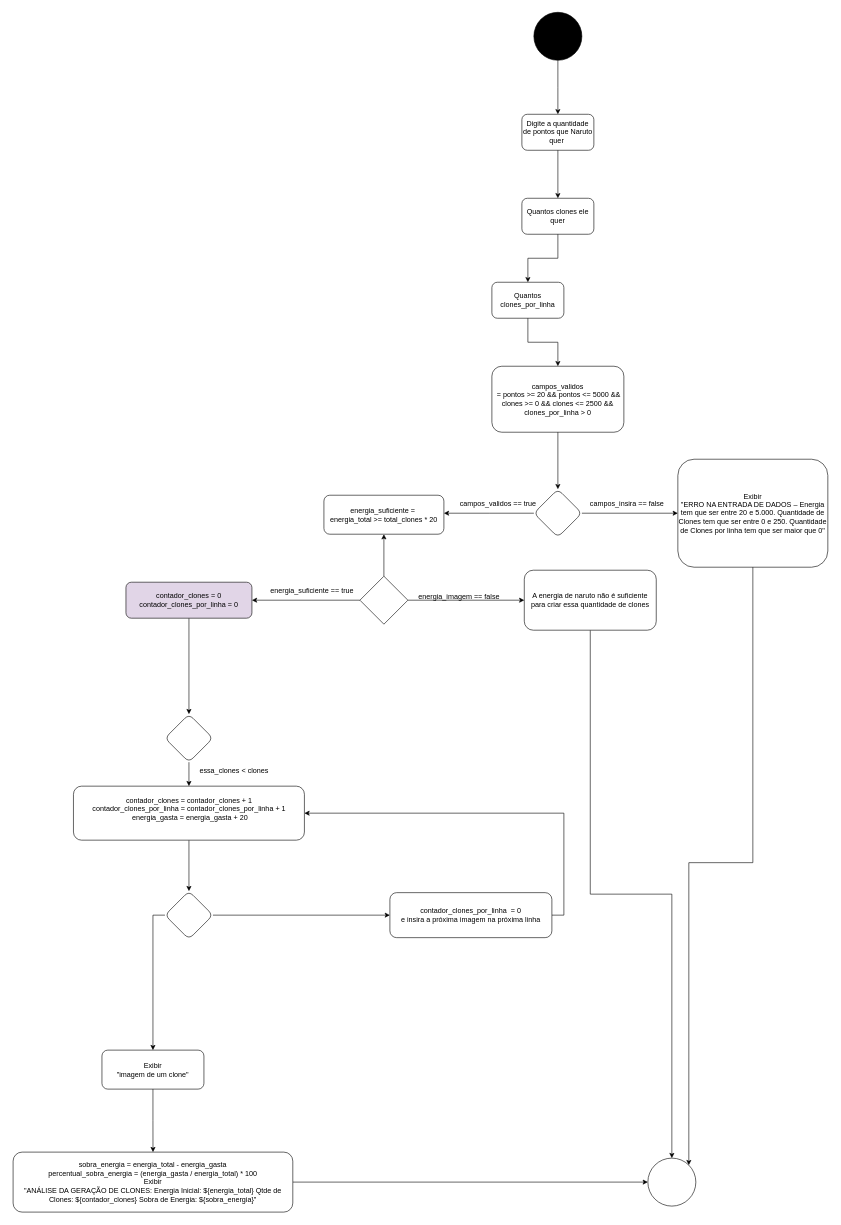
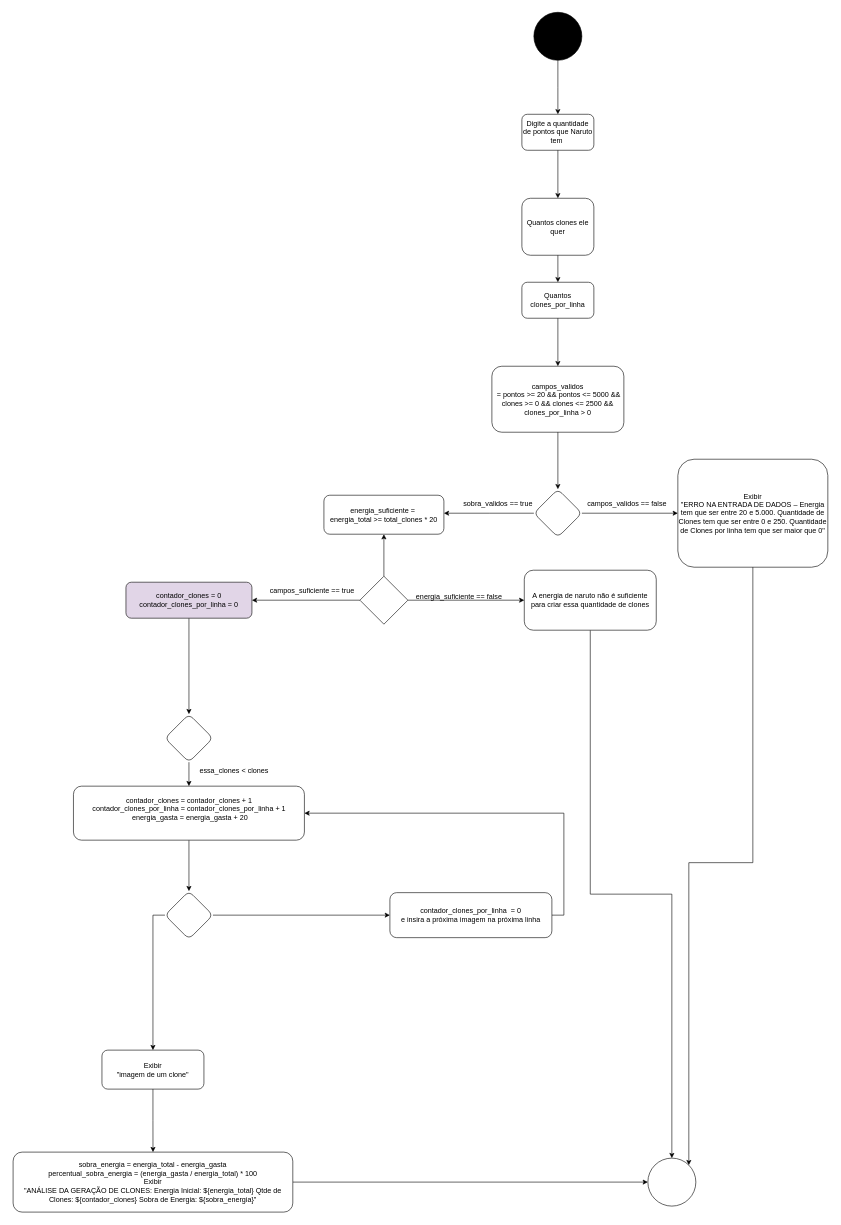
(558, 132) -> (558, 132)
(558, 216) -> (558, 227)
(528, 300) -> (558, 300)
(498, 504) -> (498, 504)
(627, 504) -> (627, 504)
(312, 591) -> (312, 591)
(459, 597) -> (459, 597)
